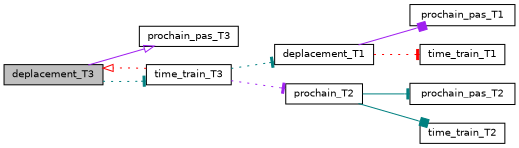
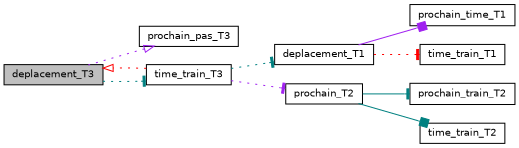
(462, 15) -> (462, 15)
(116, 57) -> (116, 57)
(462, 94) -> (462, 94)
